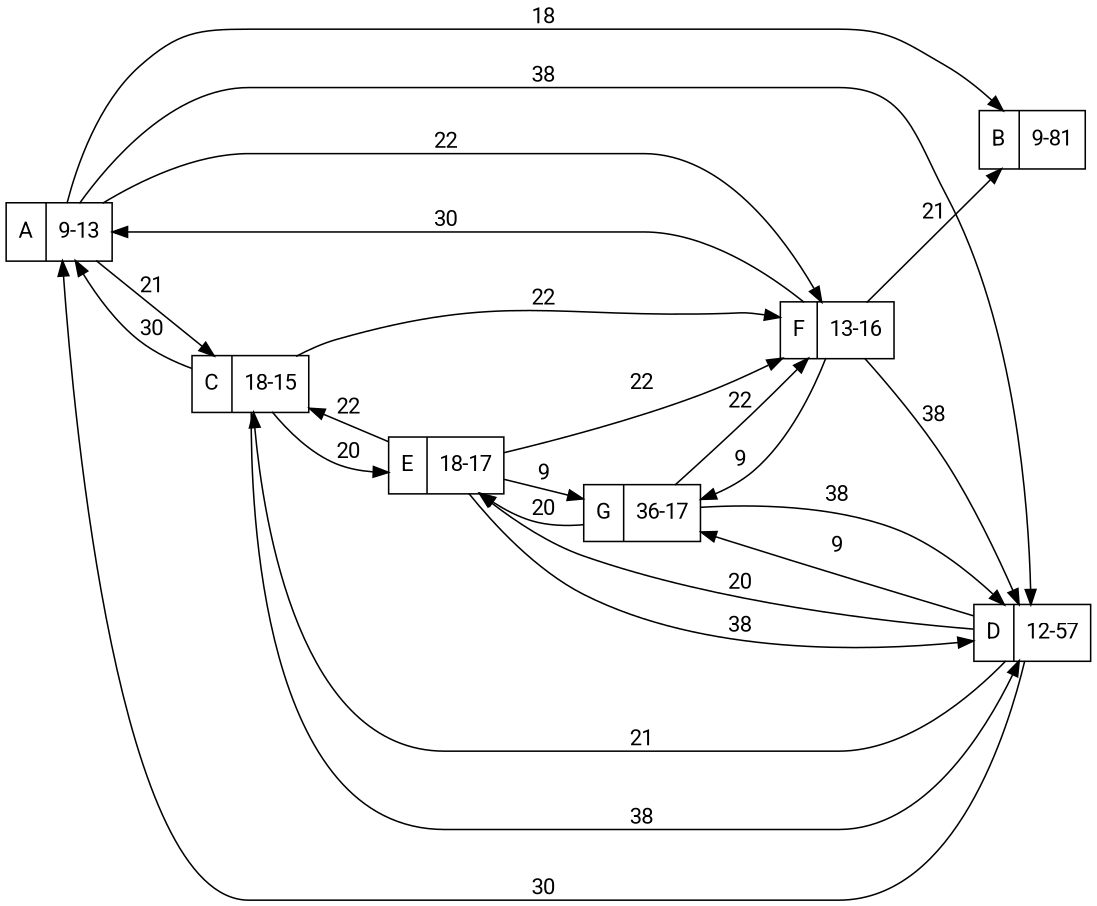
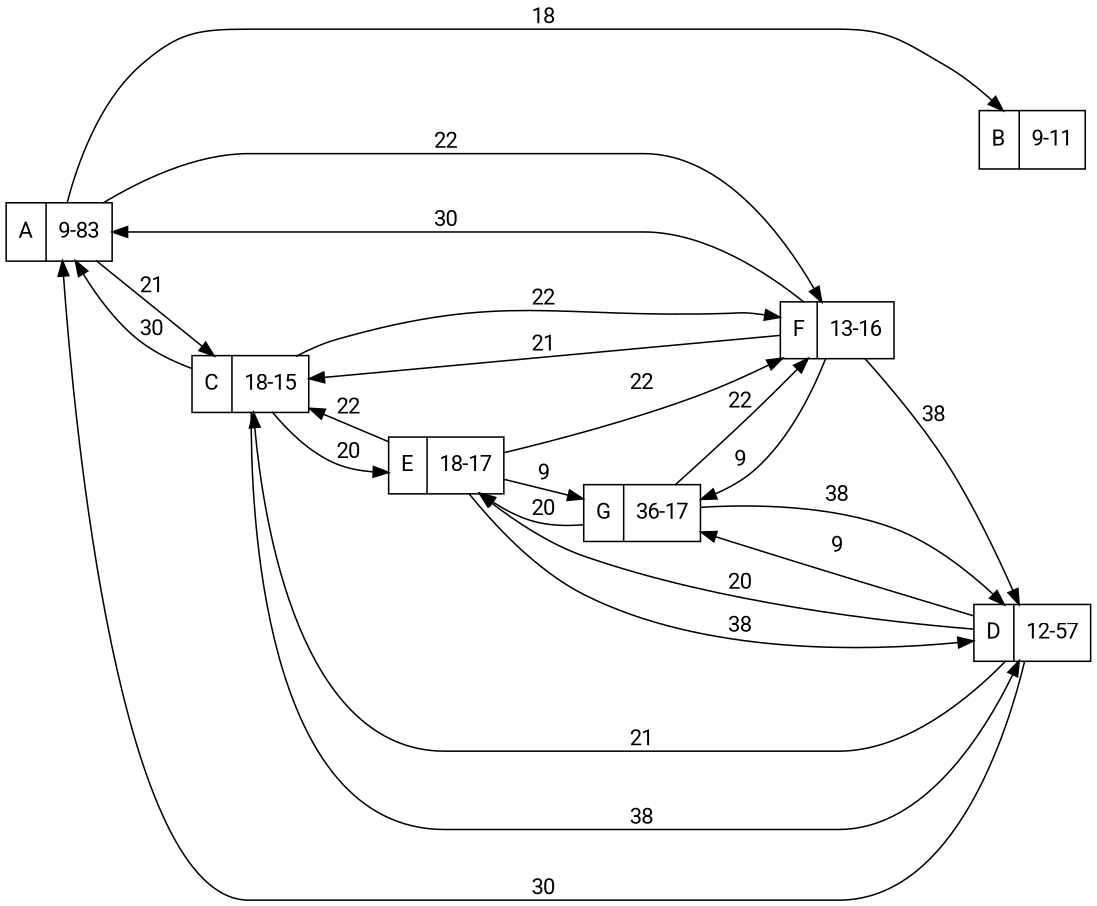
(723, 88) -> none
(1052, 139) -> (1052, 139)
(79, 231) -> (79, 231)
(929, 241) -> (552, 356)
